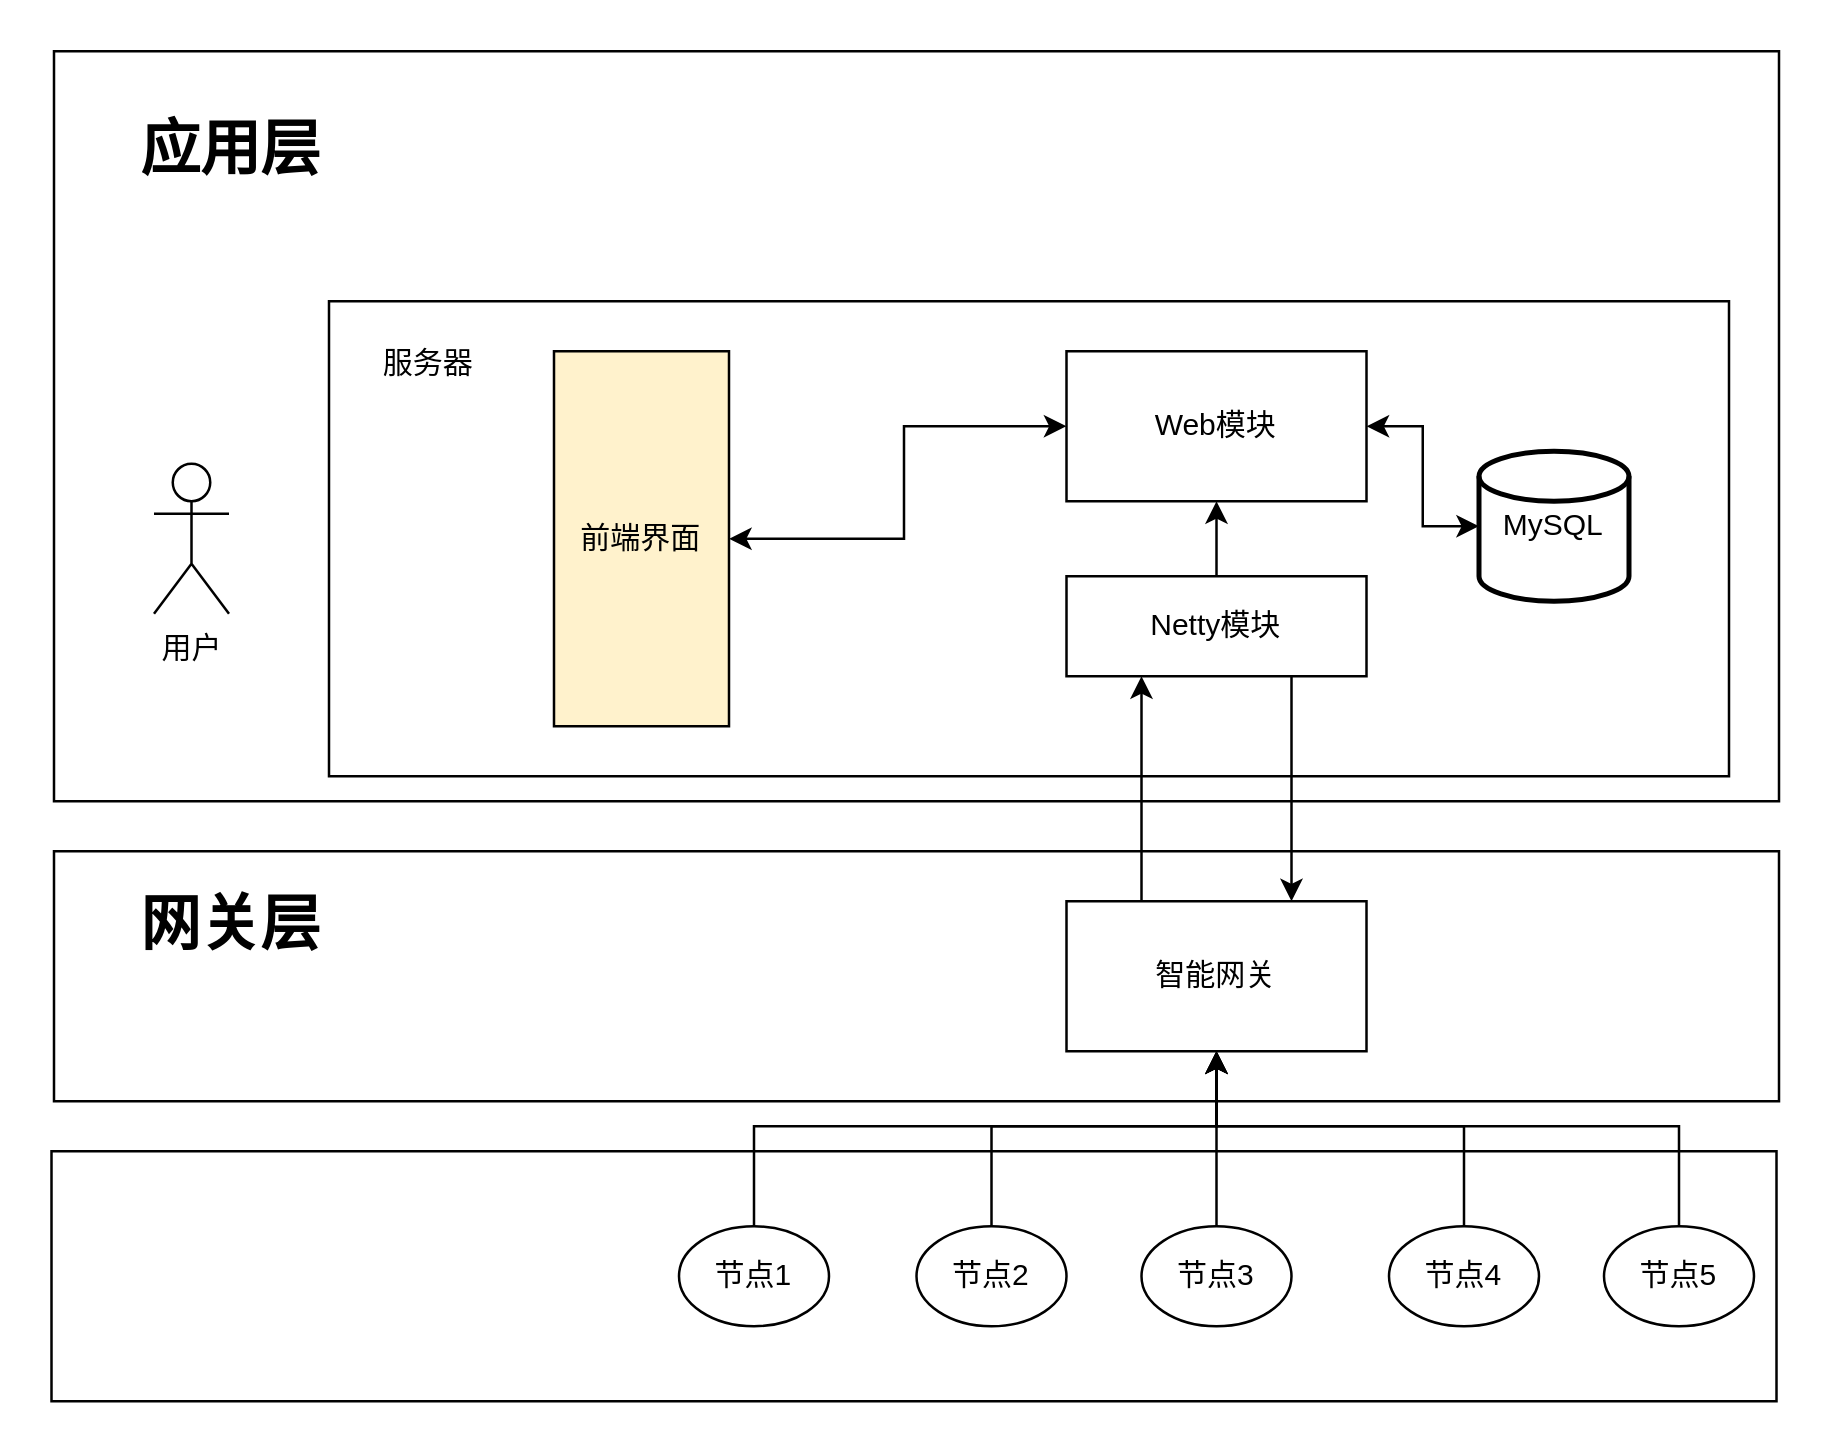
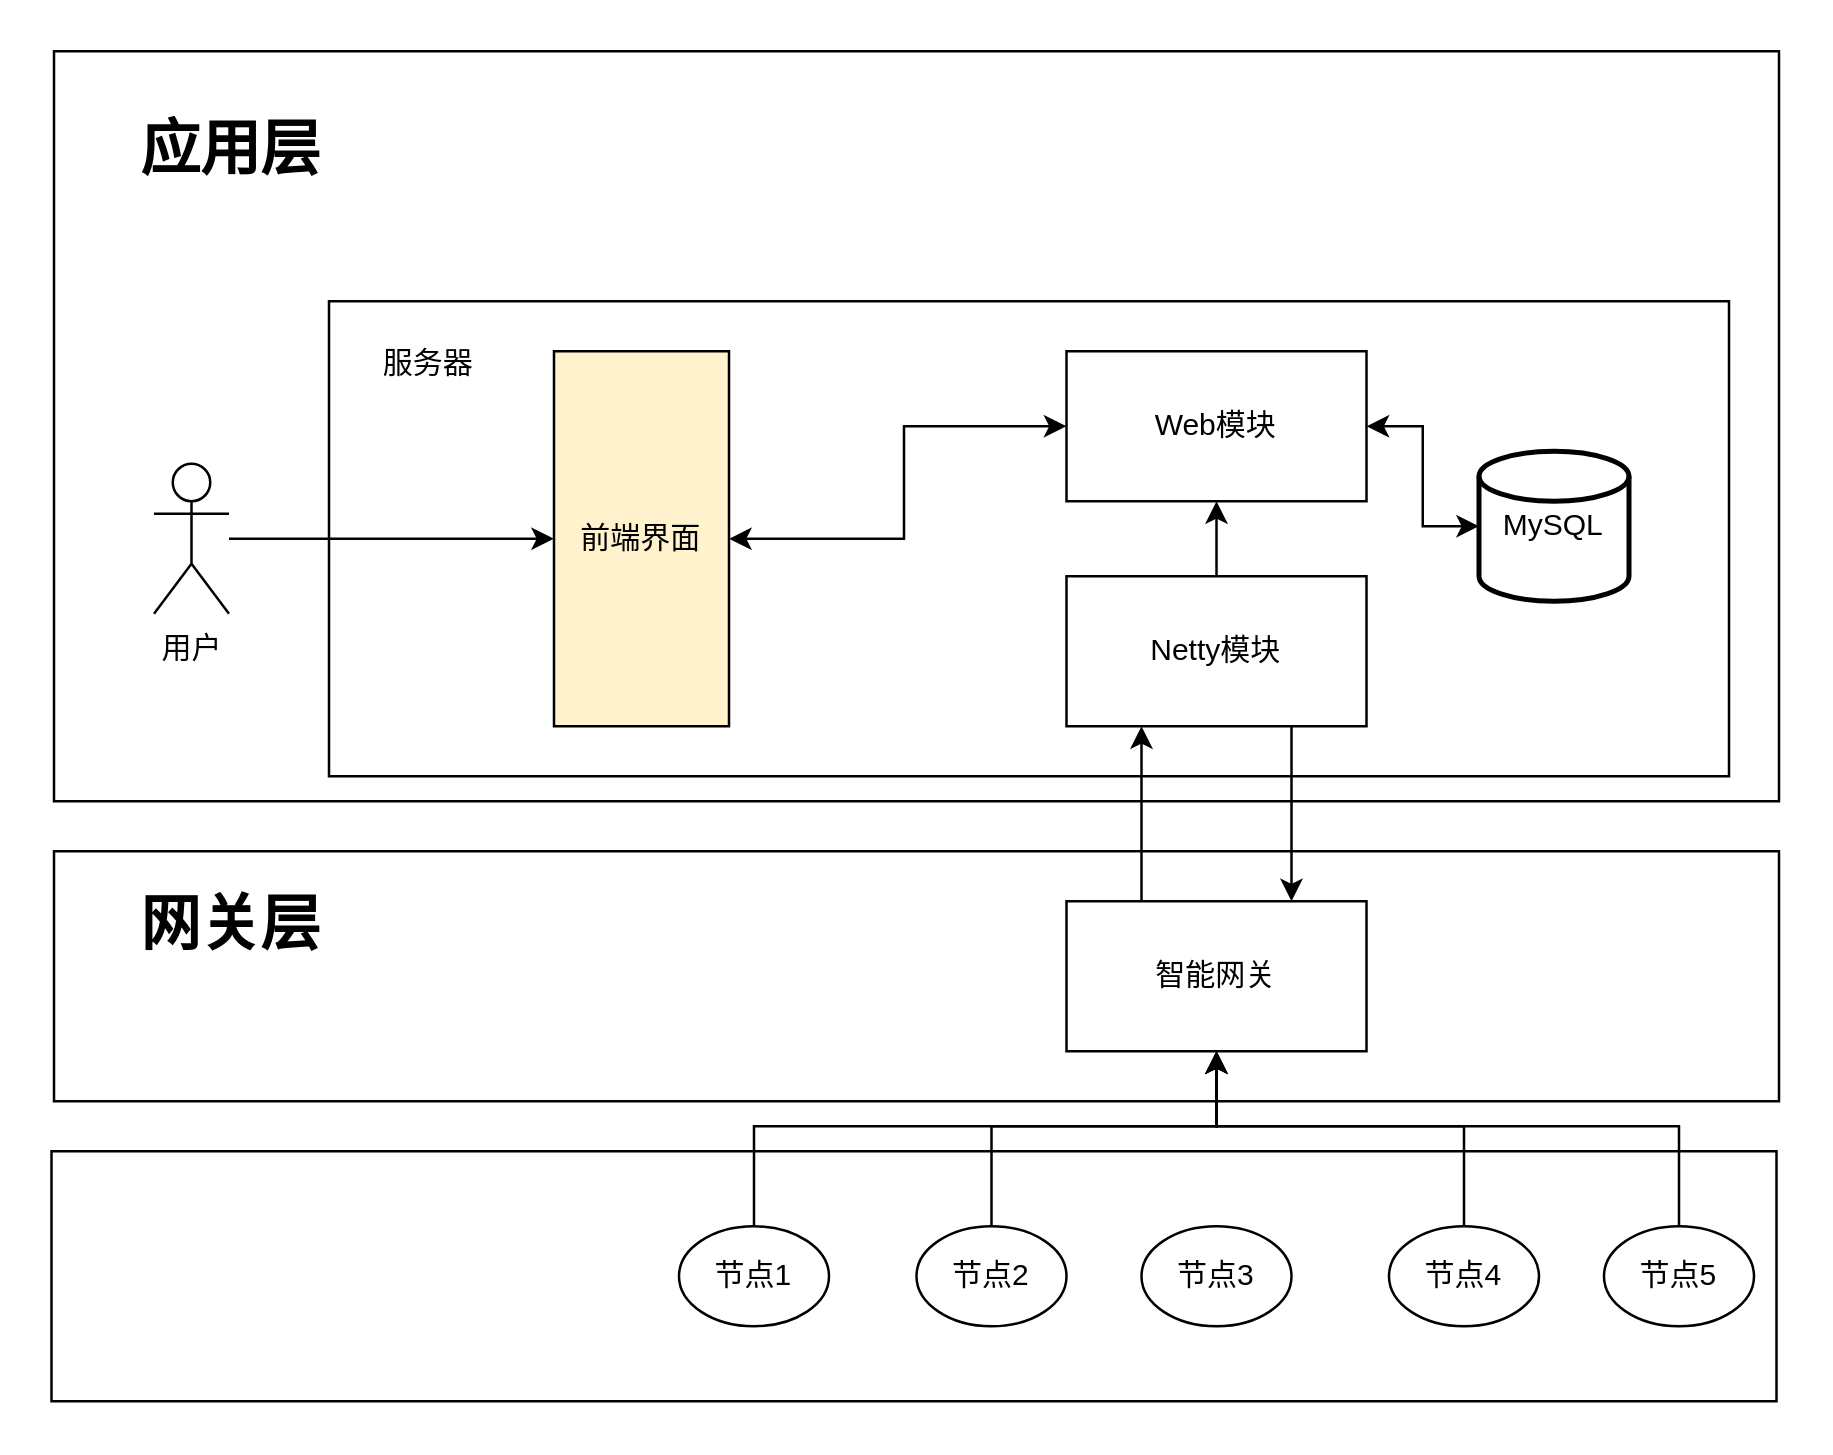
none -> (383, 539)
(1216, 626) -> (1216, 651)
(1216, 1179) -> none
